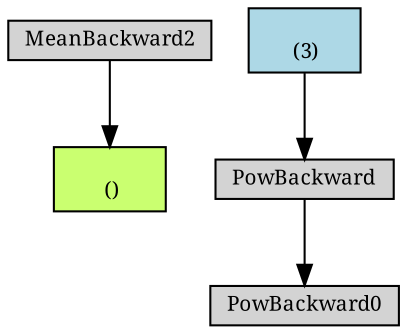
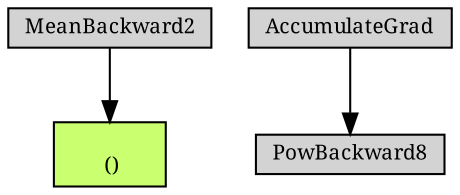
(305, 40) -> none
(305, 179) -> (350, 28)
(305, 306) -> (350, 154)
